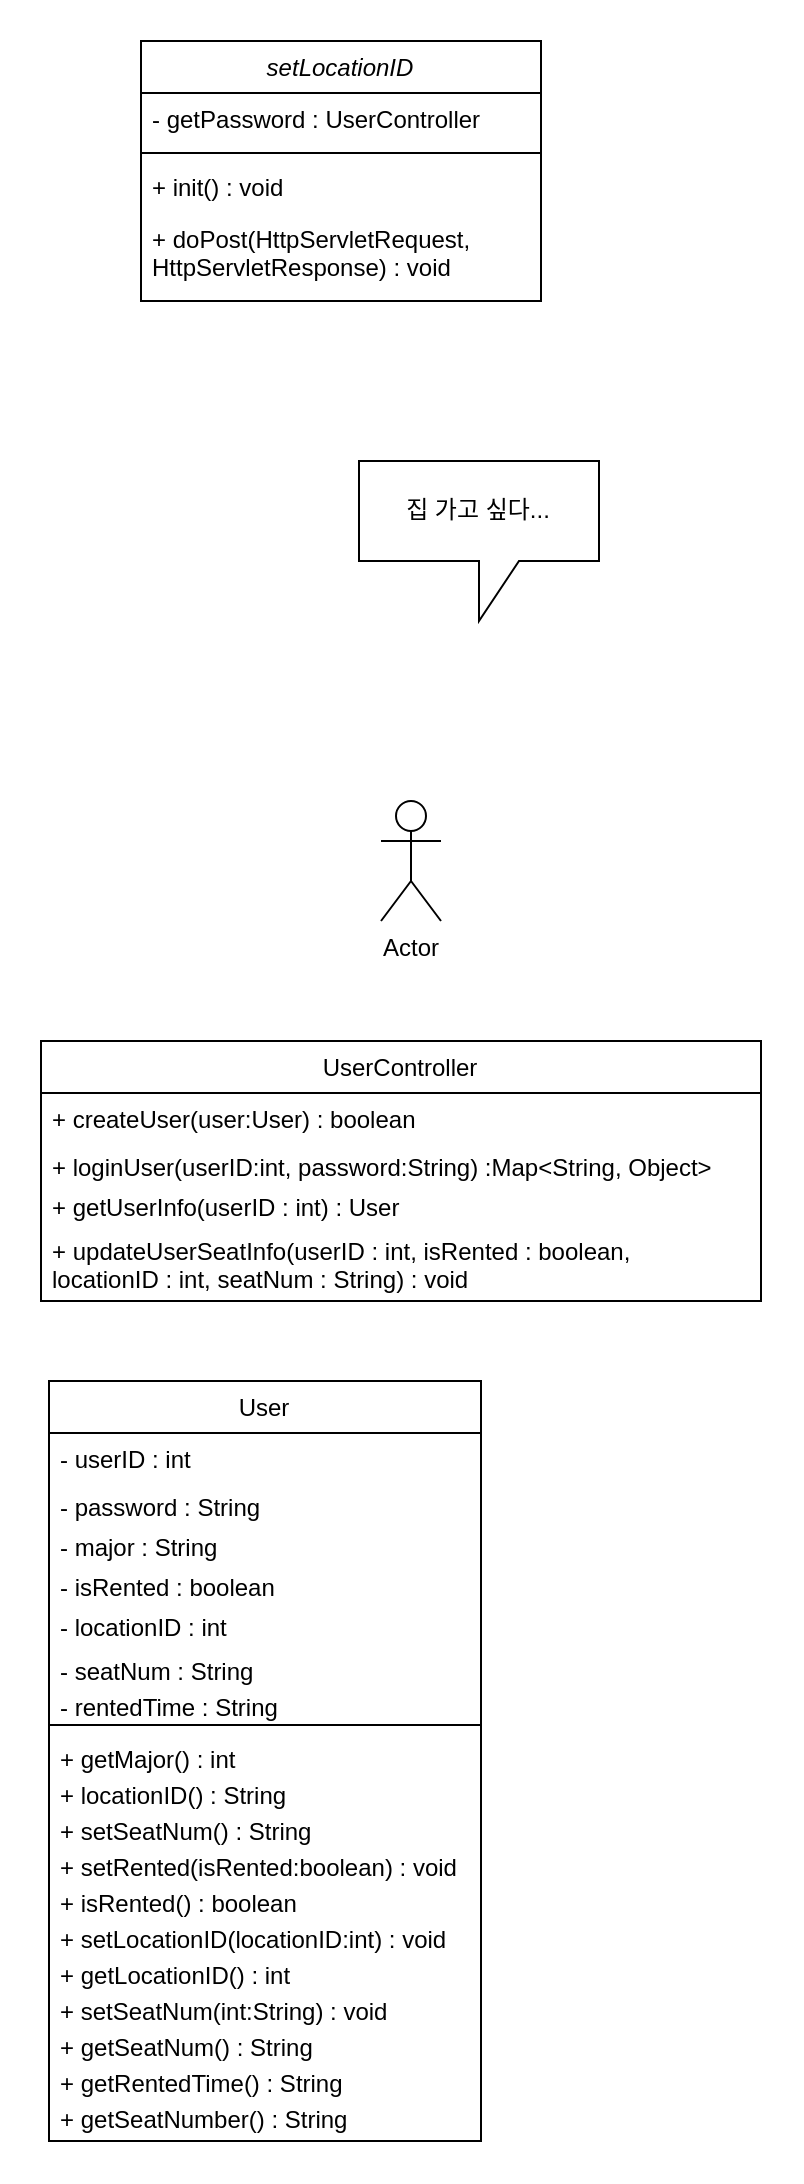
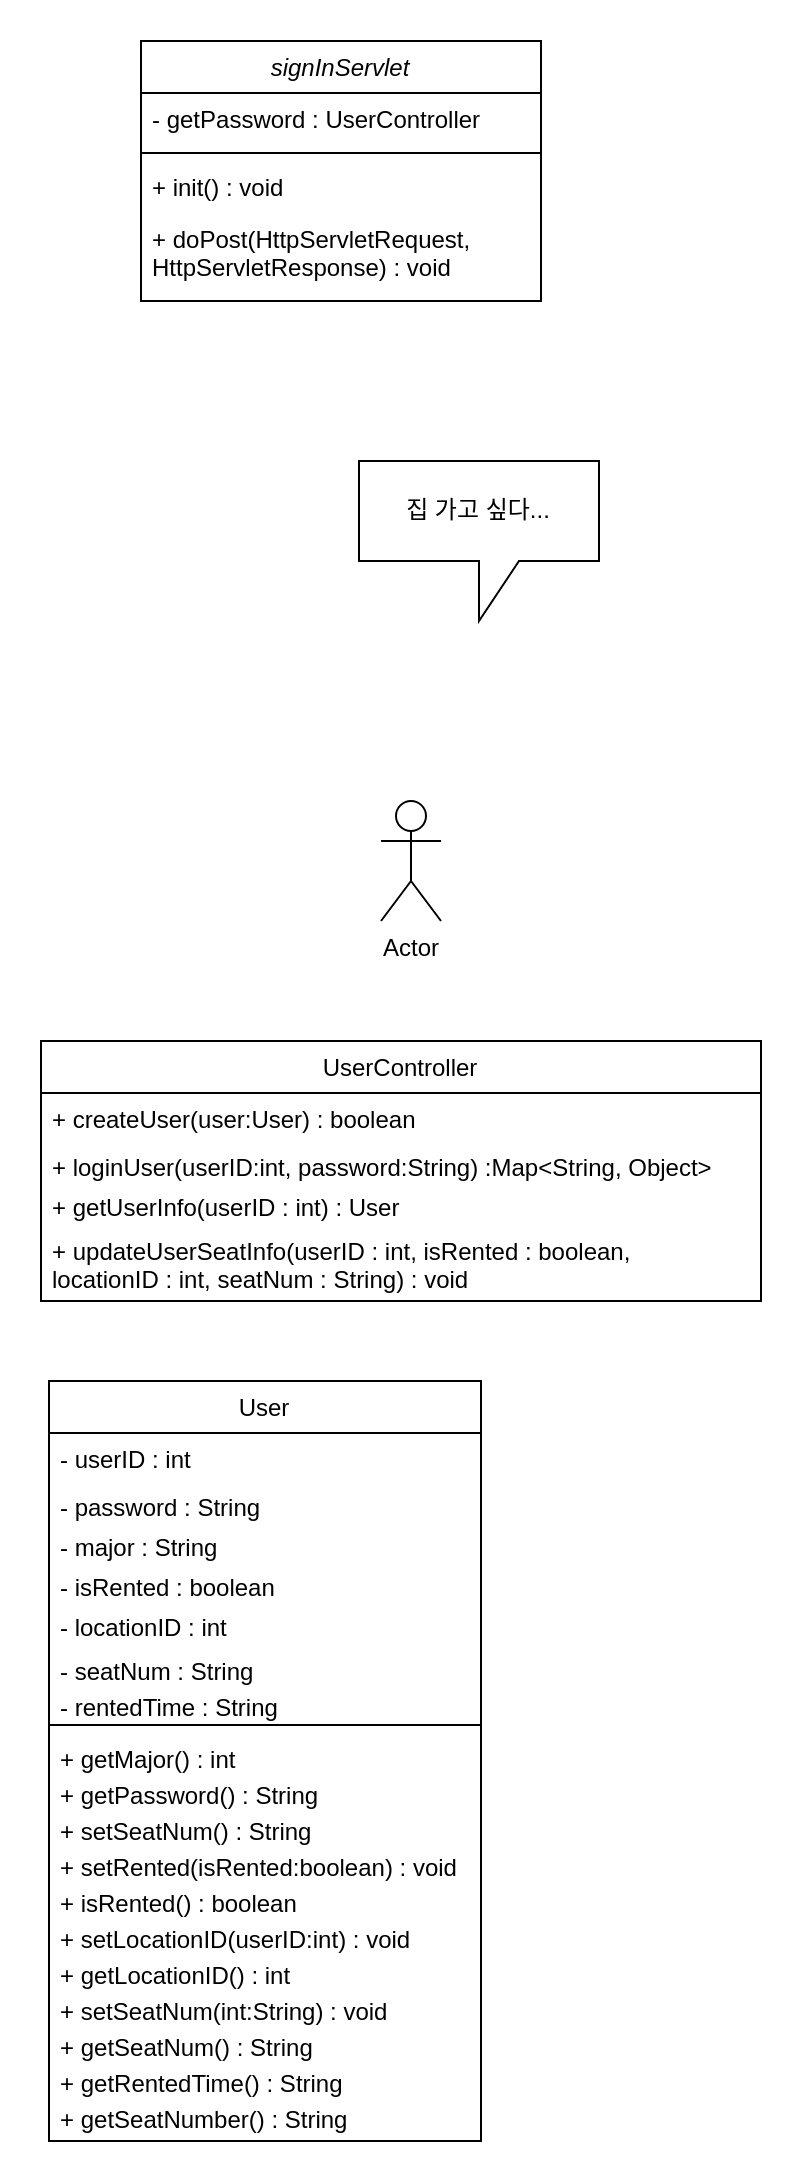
(340, 68) -> (340, 68)
(193, 1796) -> (206, 1796)
(284, 1940) -> (264, 1940)
